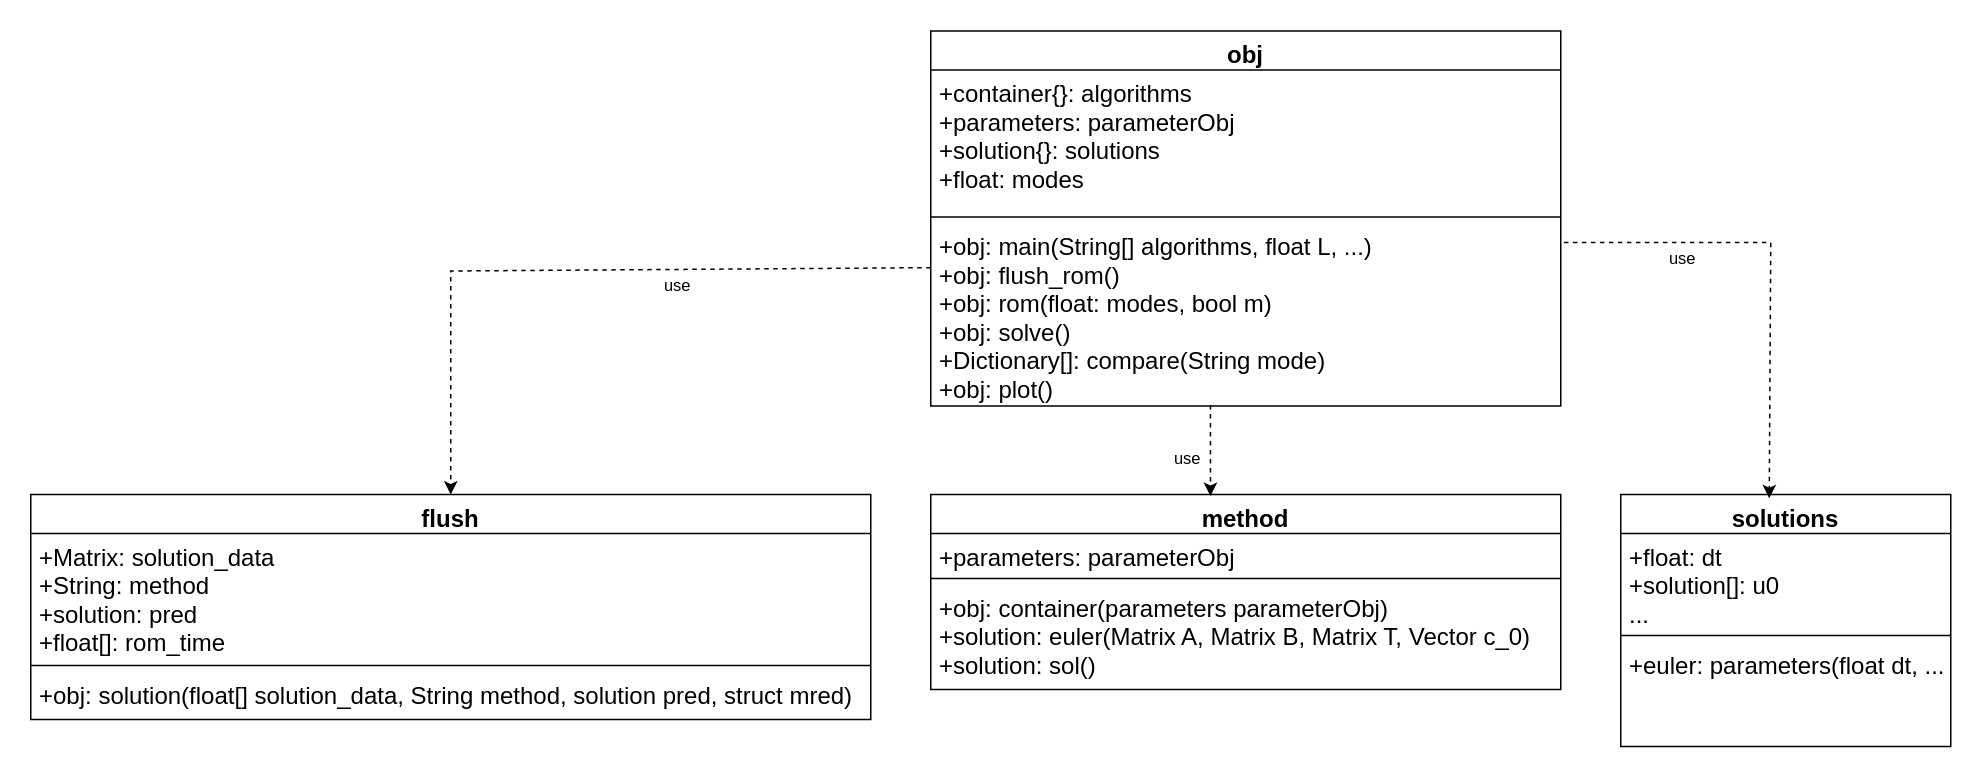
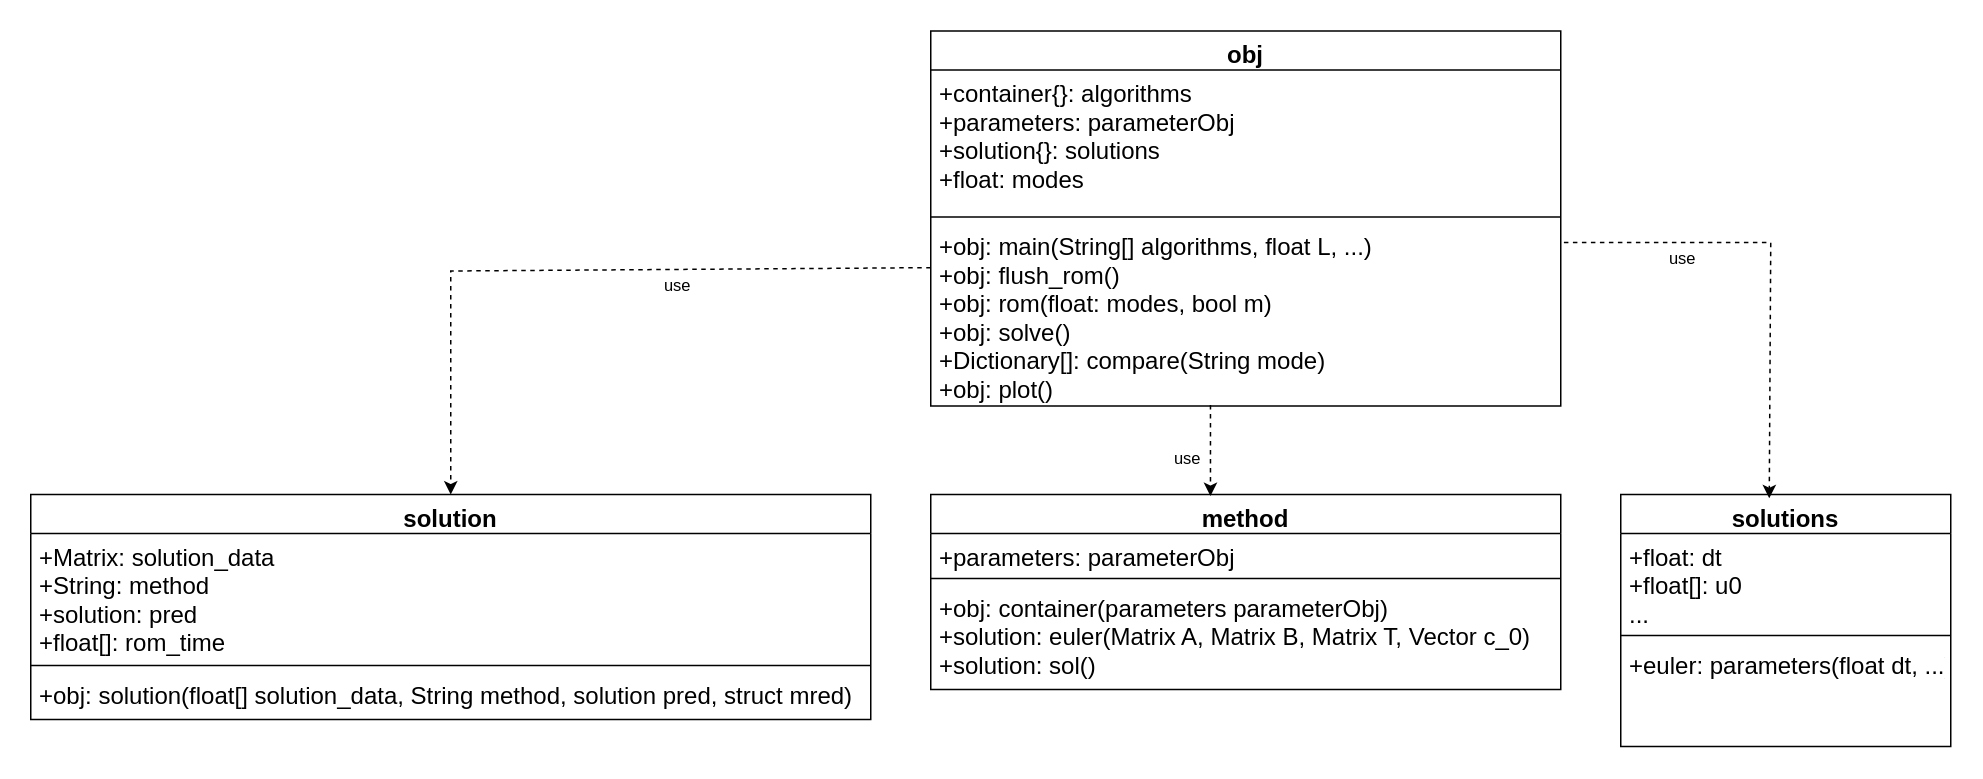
(450, 519) -> (450, 519)
(1687, 558) -> (1687, 558)
